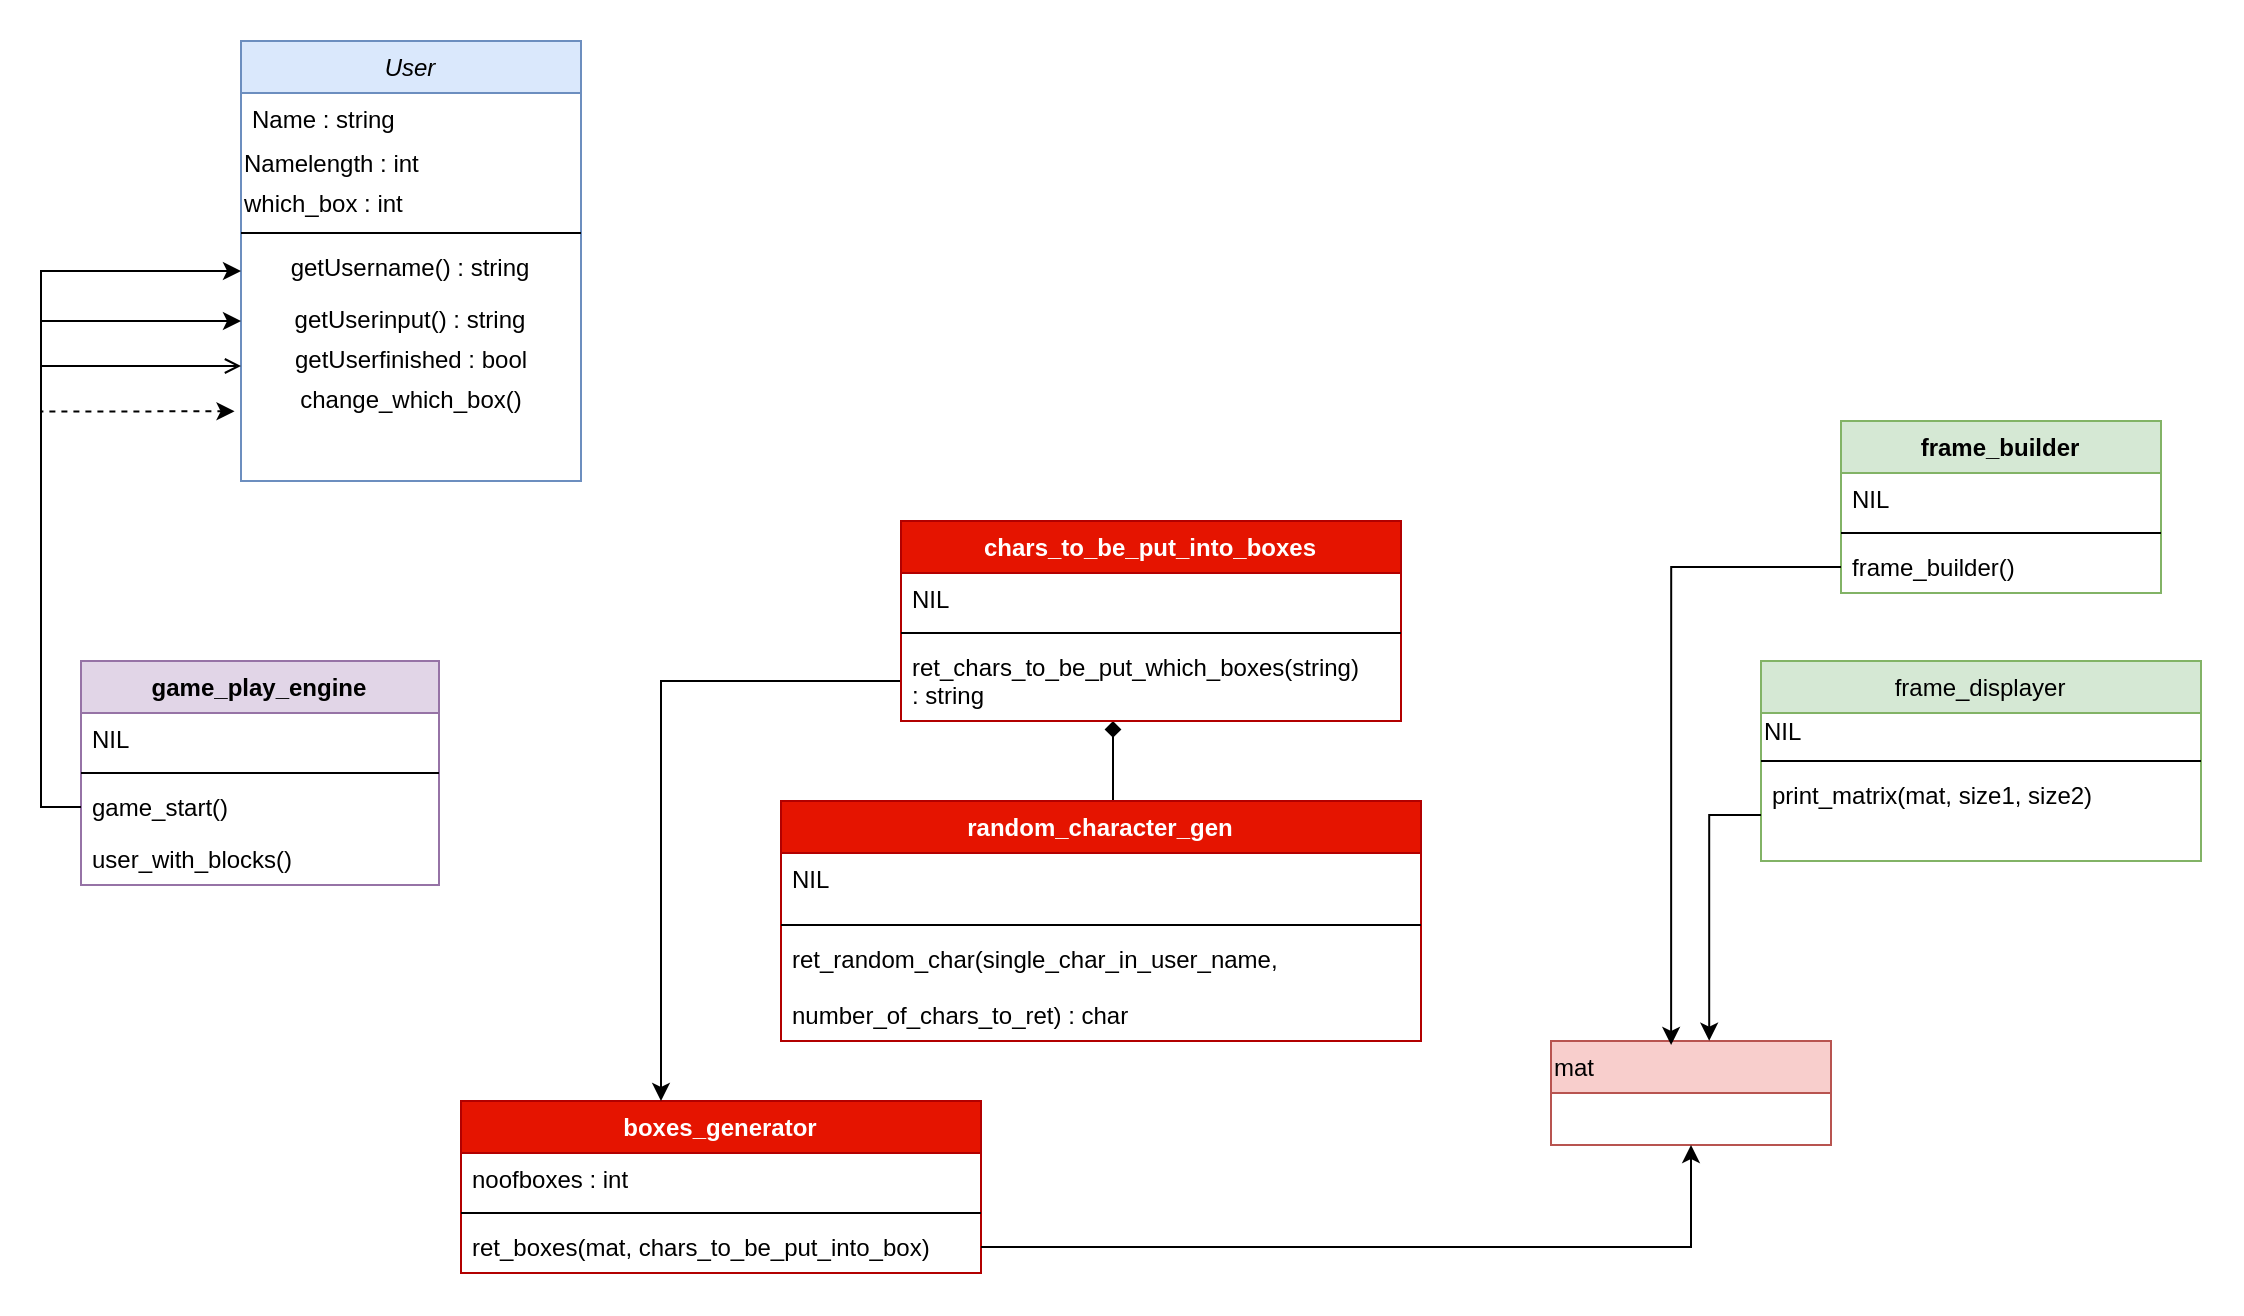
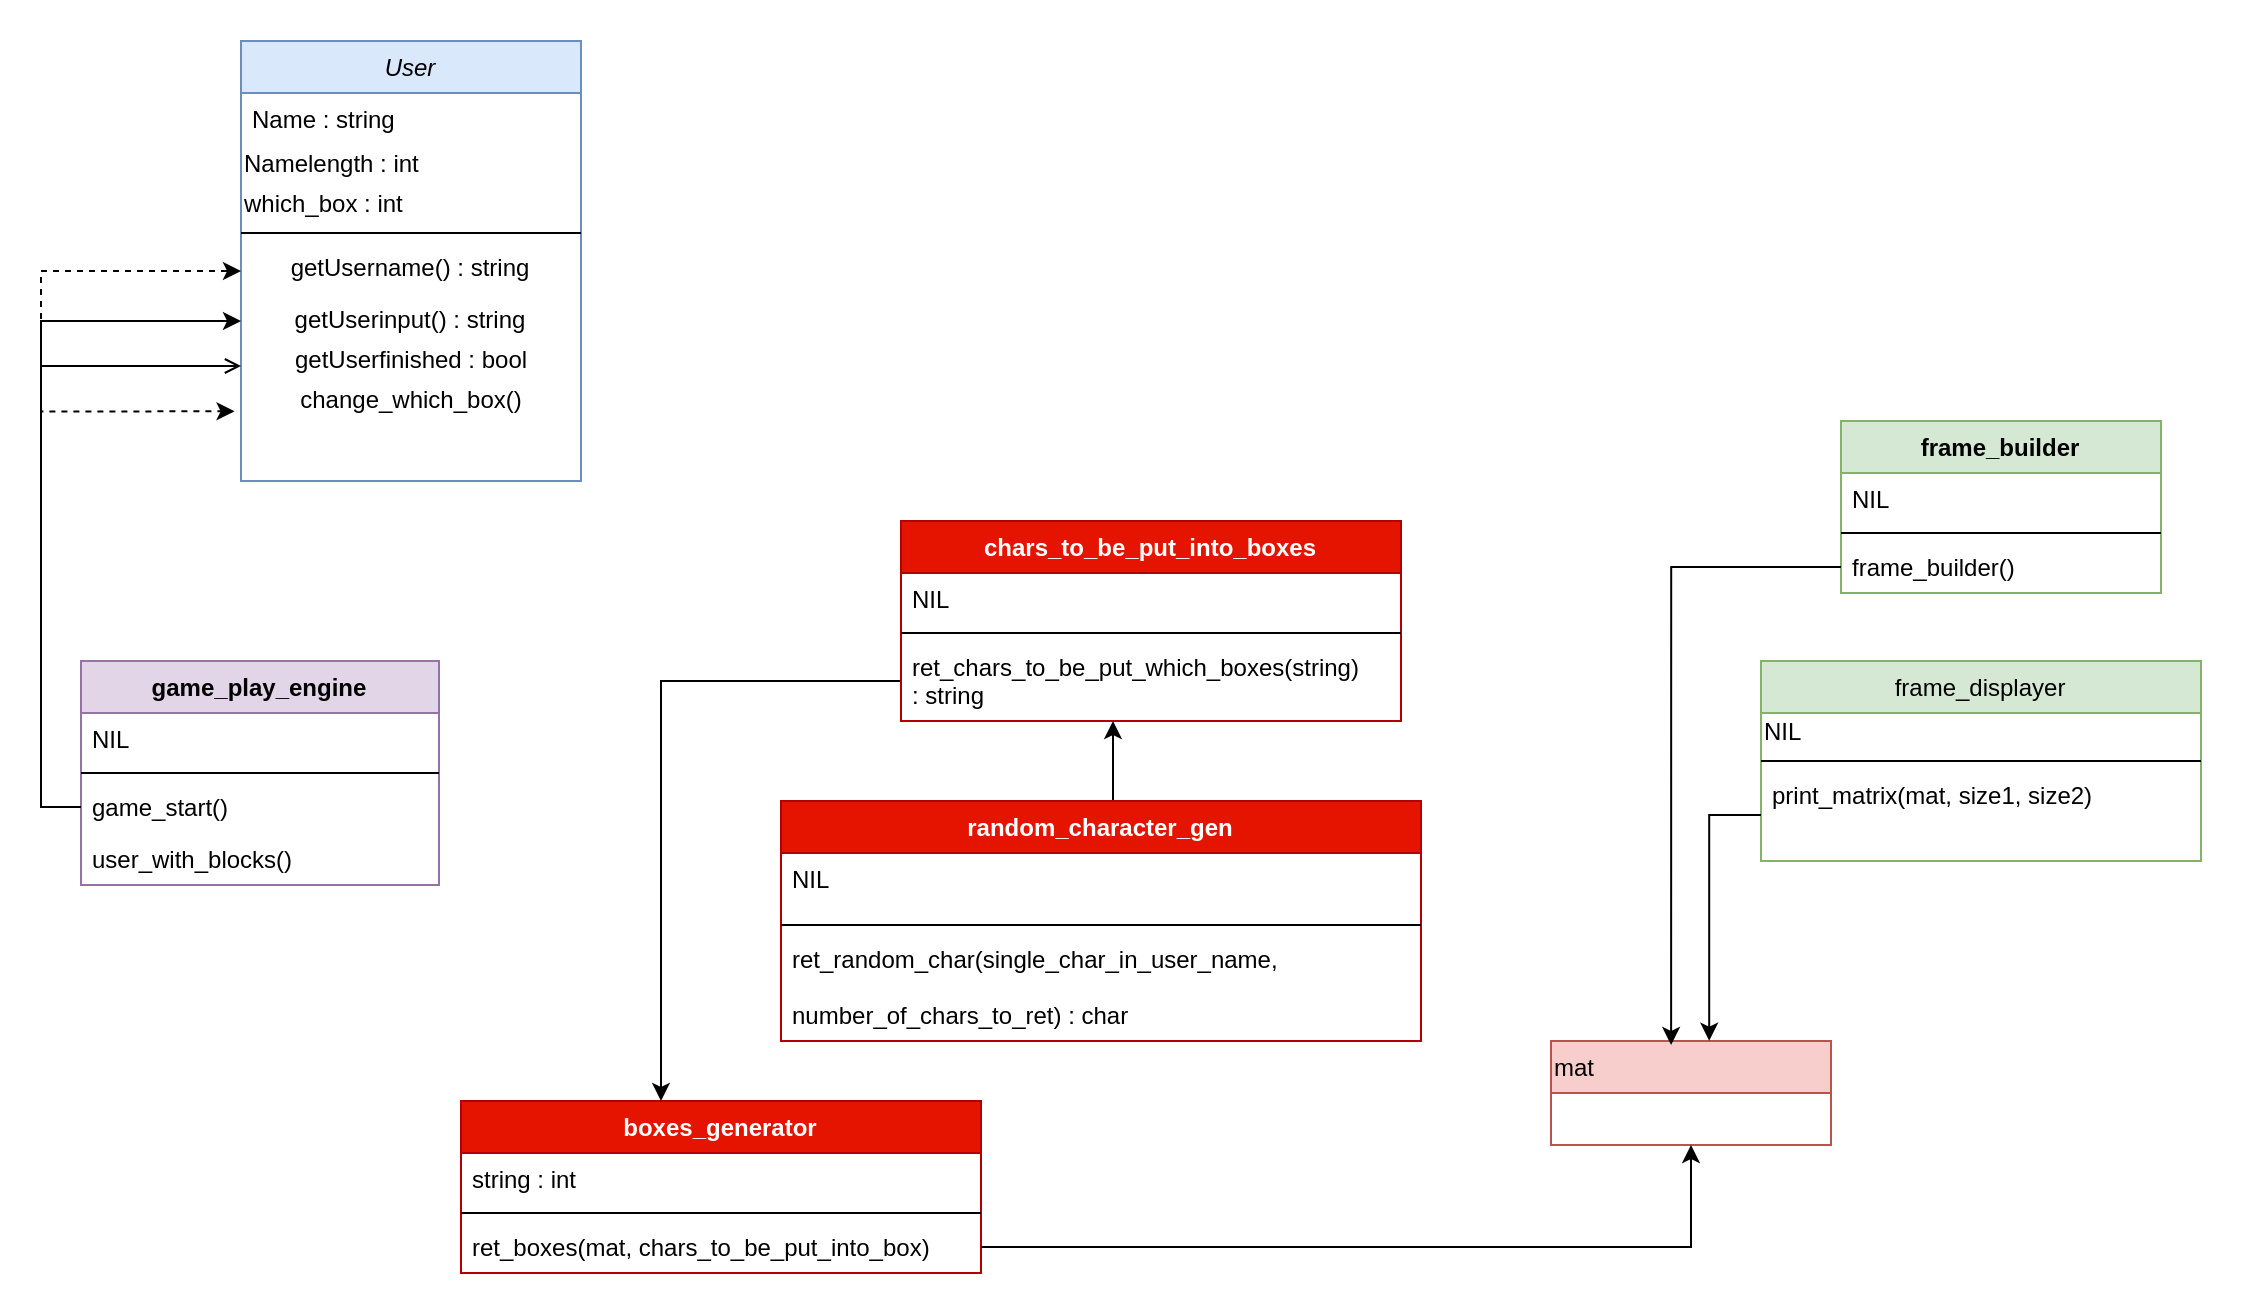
(108, 271) -> (108, 271)
(1113, 737) -> (1113, 736)
(560, 1180) -> (537, 1180)
